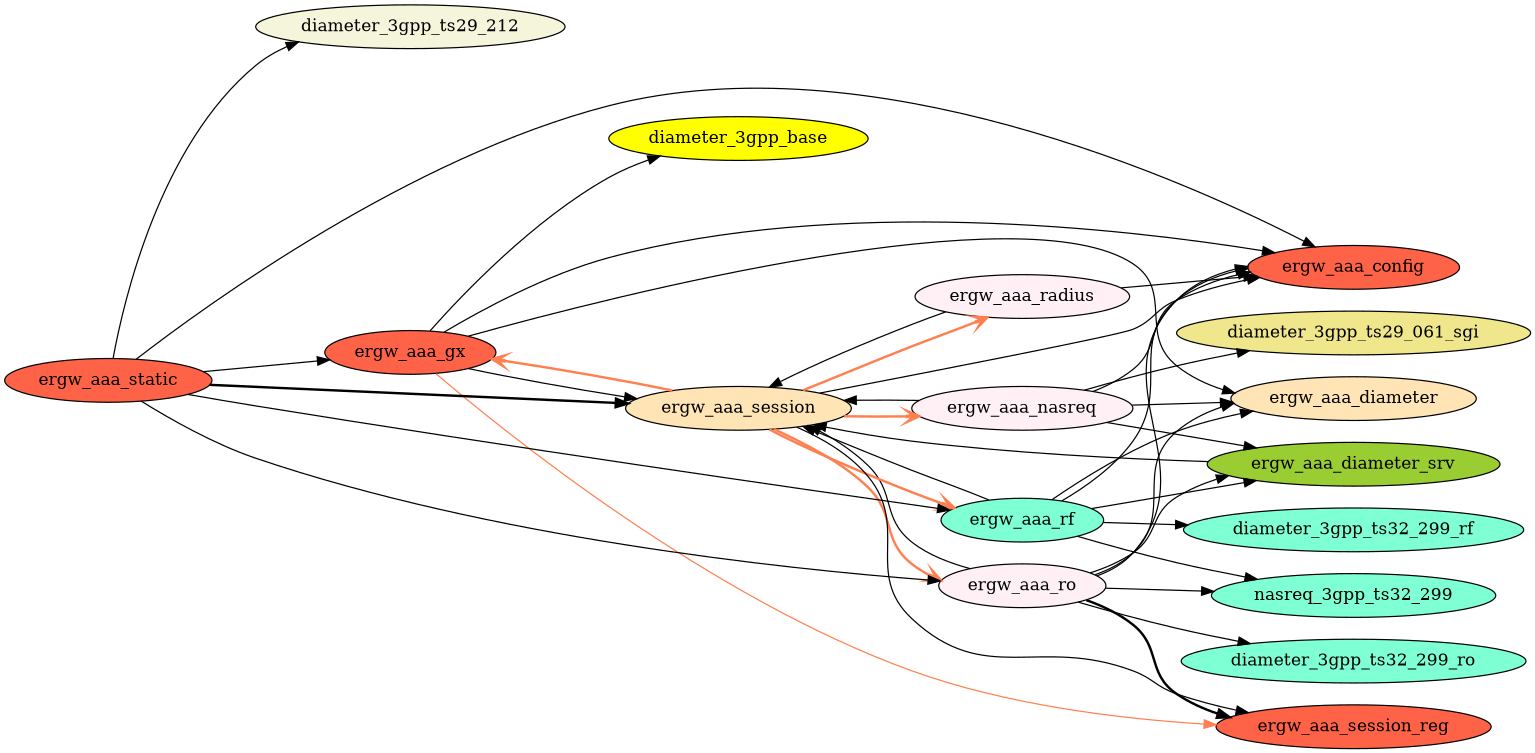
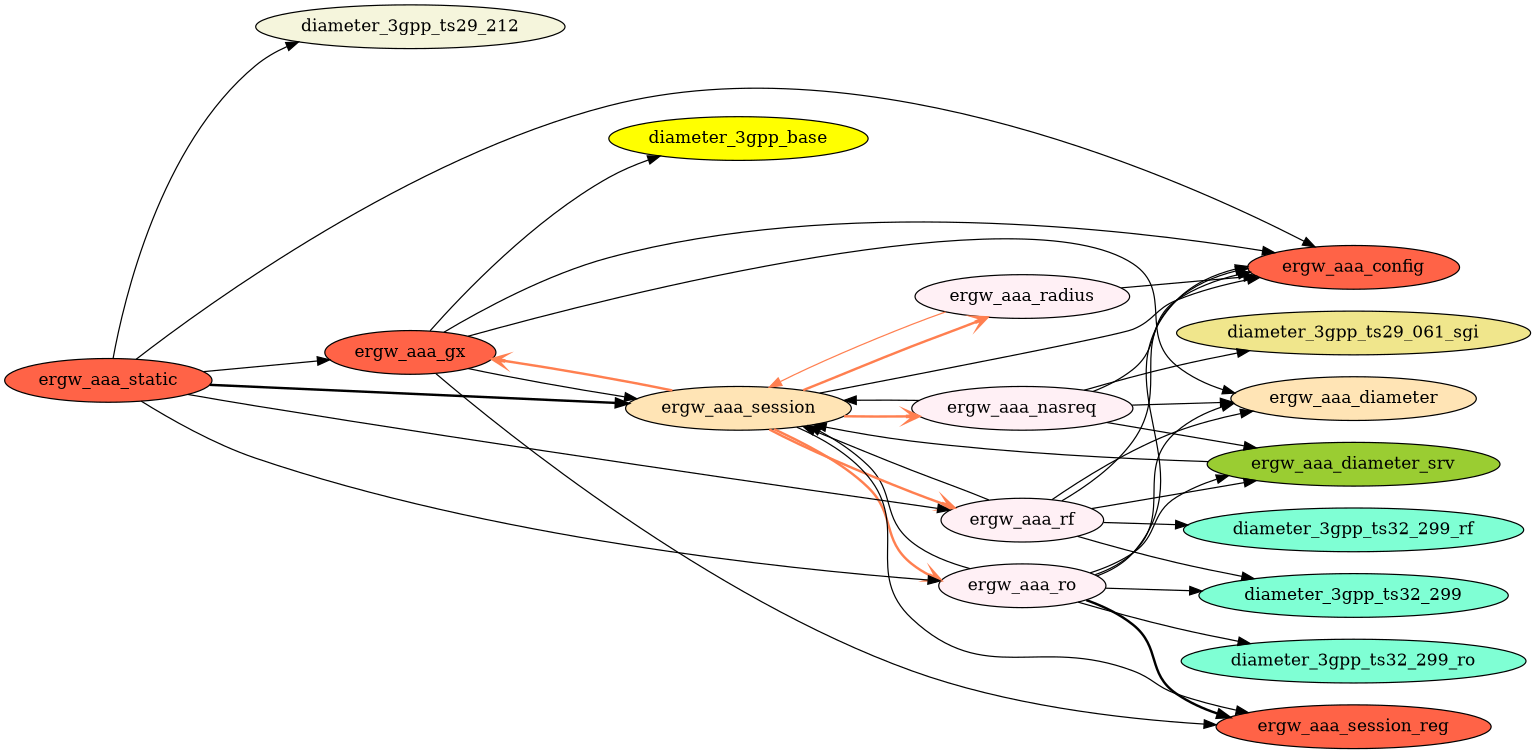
(862, 345) -> (862, 345)
(1022, 520) -> (1022, 520)
(1354, 595) -> (1354, 595)
(791, 617) -> (791, 617)
